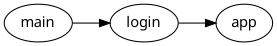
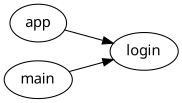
(192, 23) -> (84, 35)
